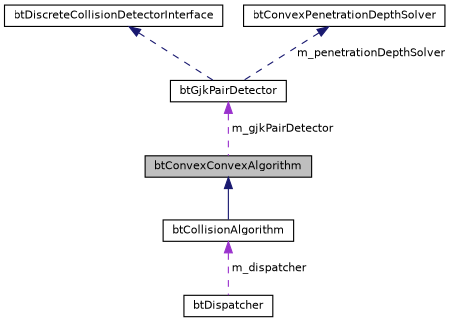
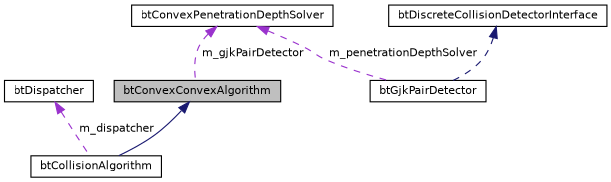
(281, 57) -> (326, 60)
(228, 135) -> (196, 55)
(228, 274) -> (75, 134)
